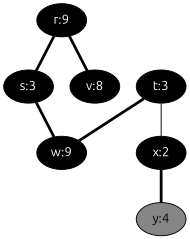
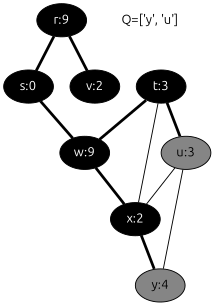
none -> (150, 20)
(29, 87) -> (29, 87)
(95, 87) -> (95, 87)
none -> (186, 153)
none -> (110, 186)
